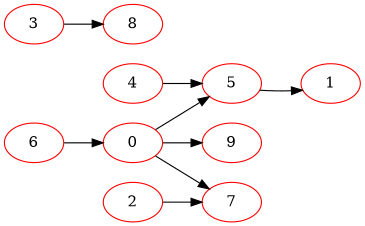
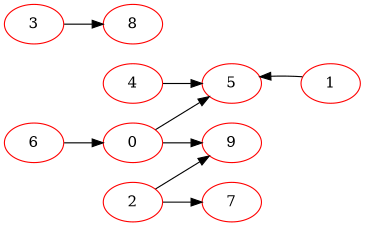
(276, 91) -> (287, 76)
(178, 170) -> none
none -> (178, 175)
